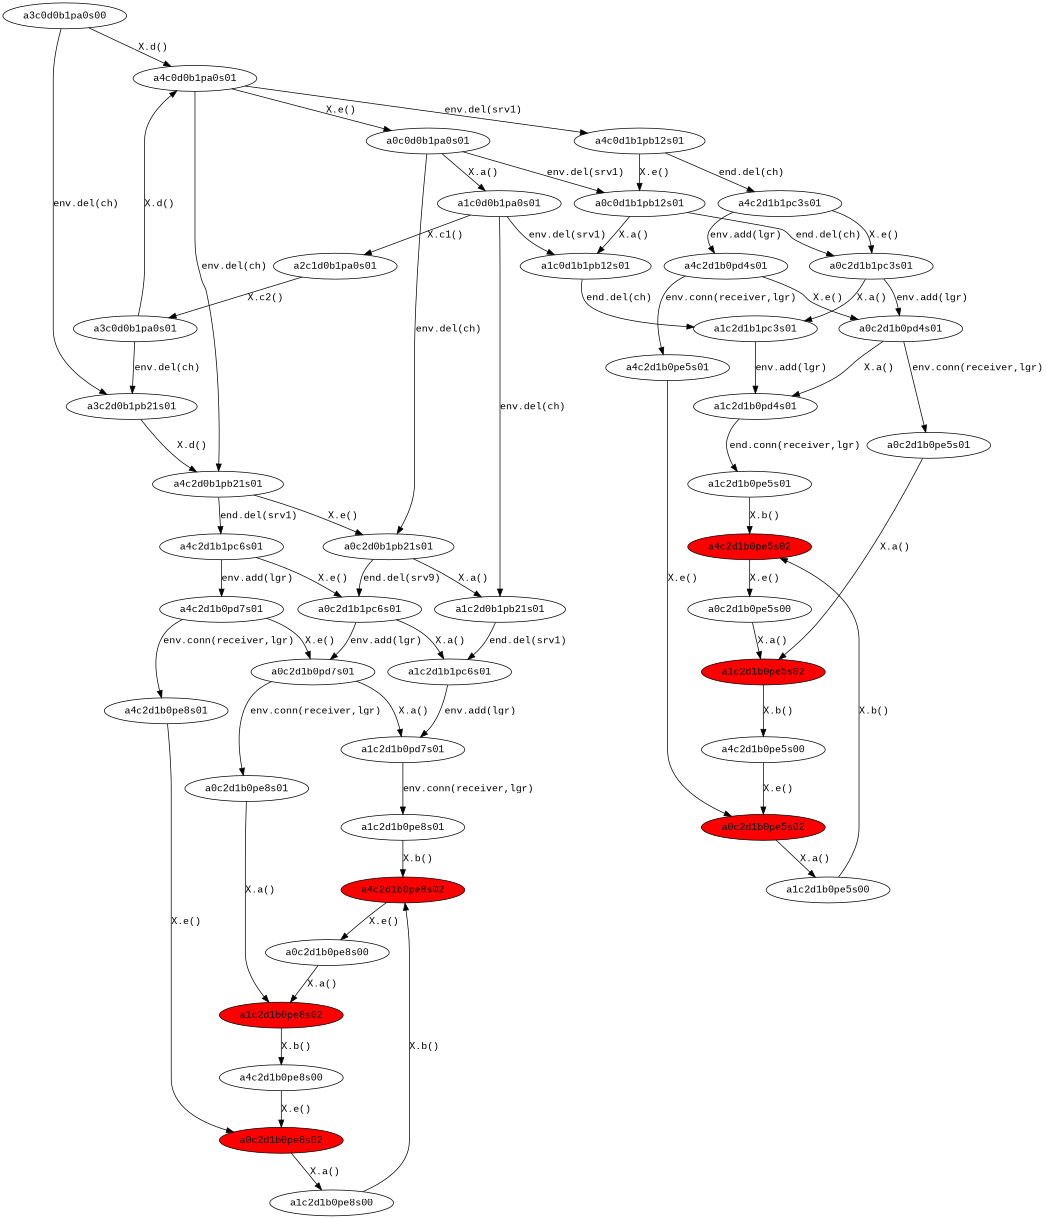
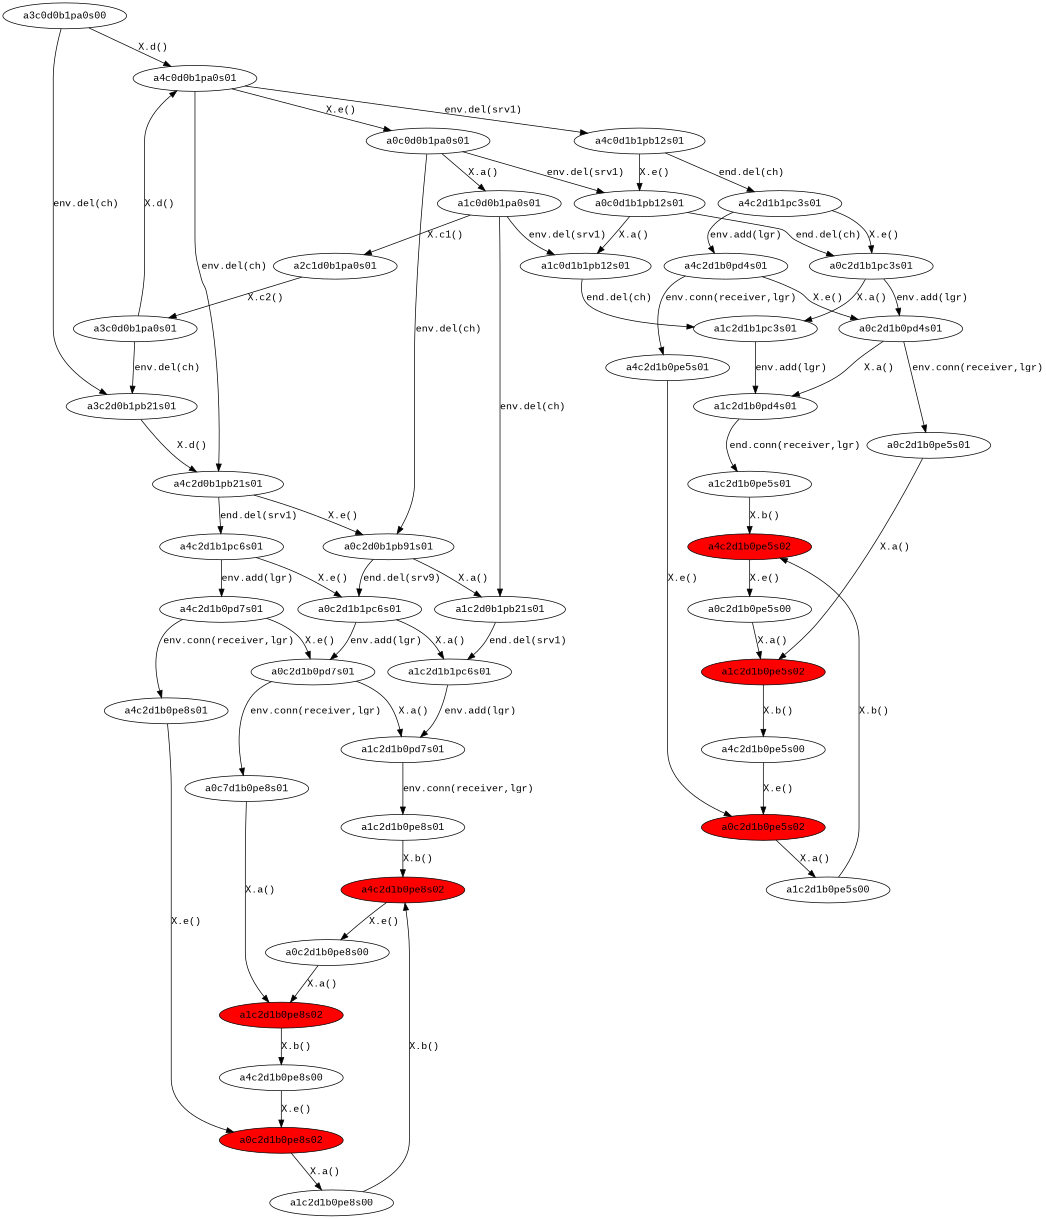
(388, 547) -> (388, 547)
(247, 789) -> (247, 789)
